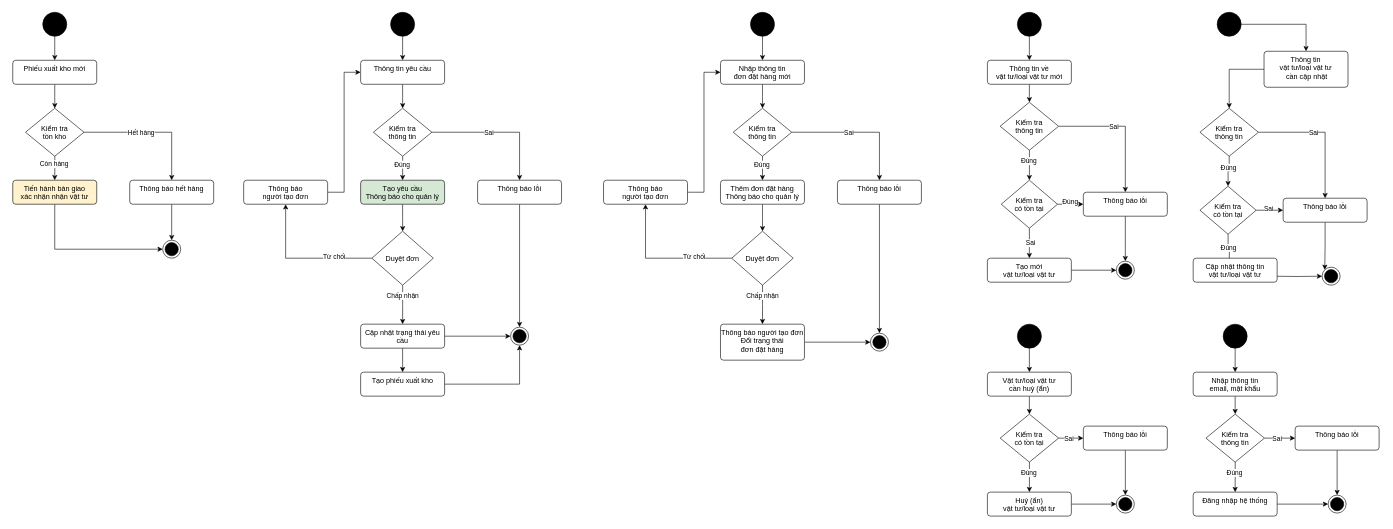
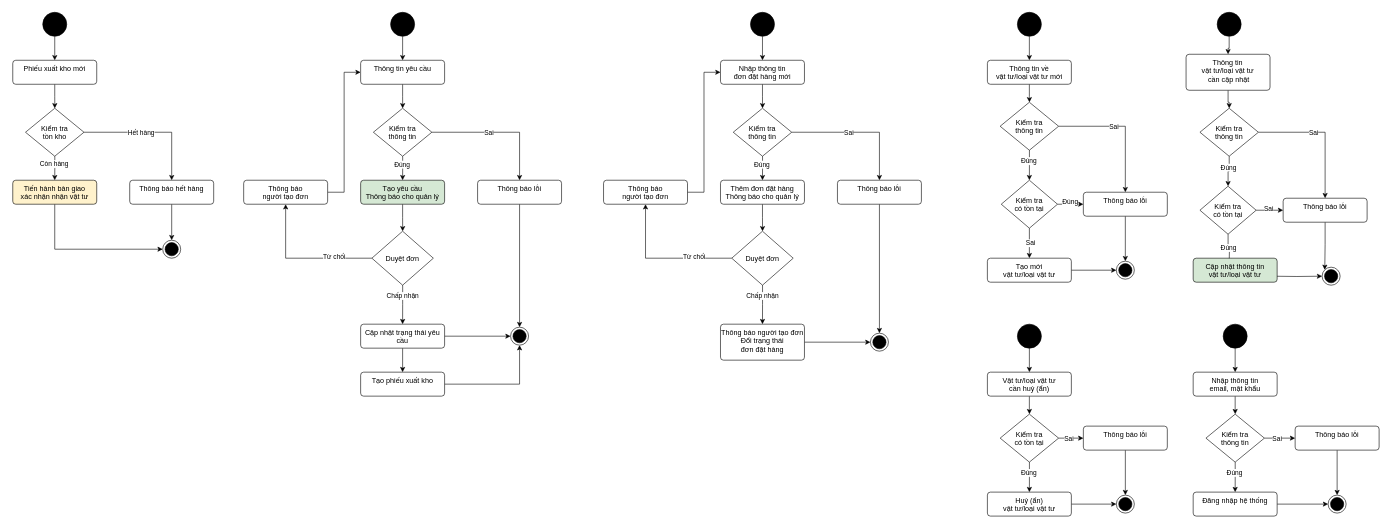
(1306, 69) -> (1228, 72)
(1235, 270) -> (1235, 270)
